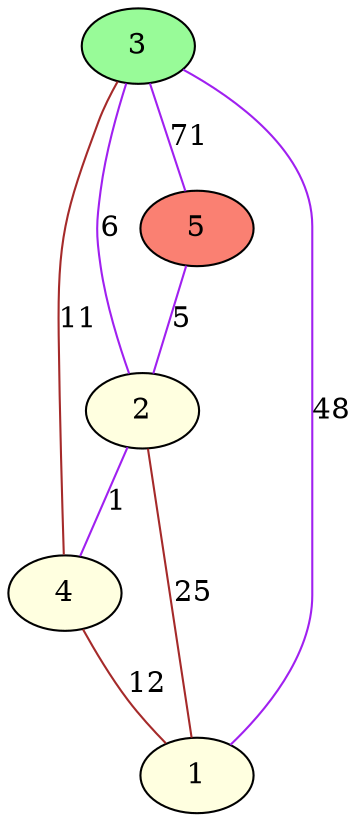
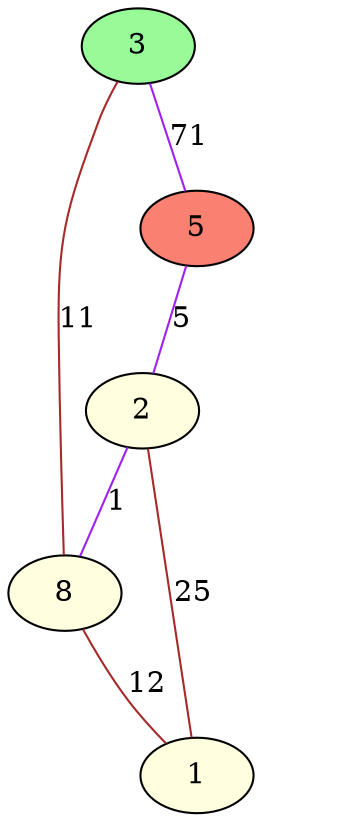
(97, 229) -> none
(312, 392) -> none
(65, 593) -> (65, 593)
